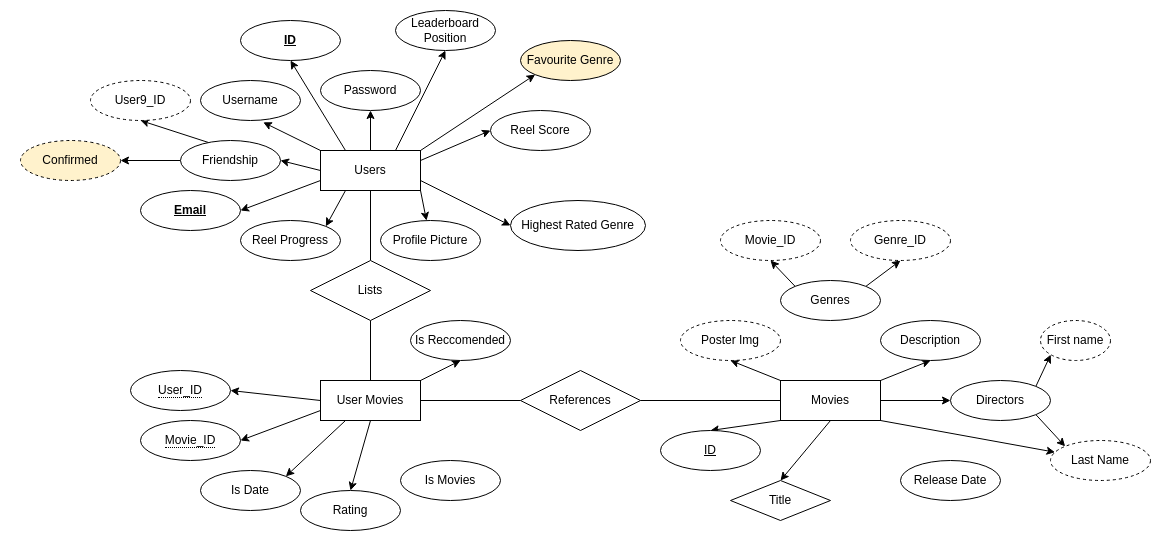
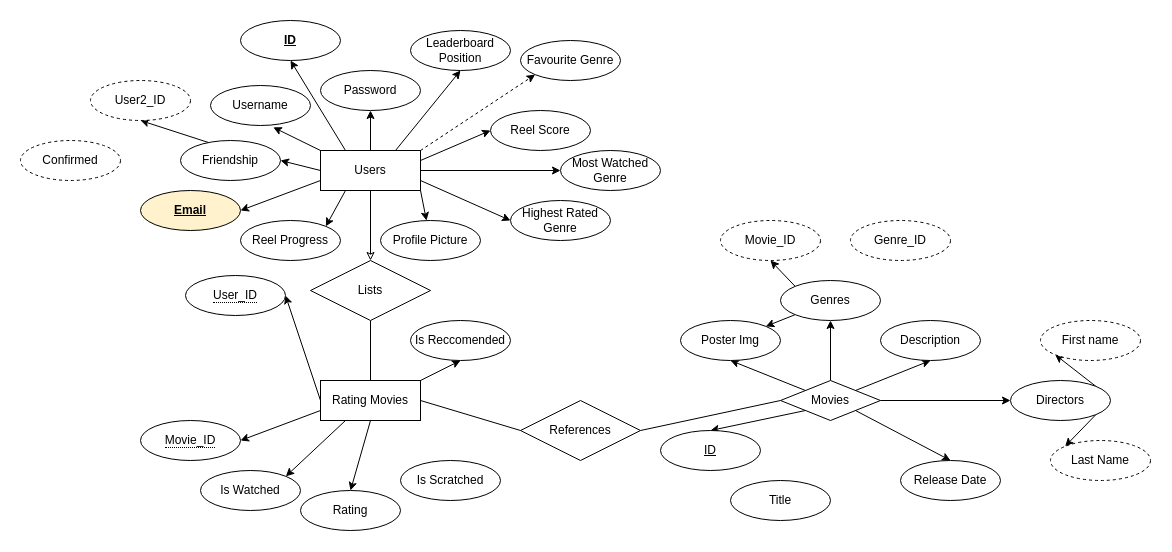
(446, 31) -> (461, 51)
(571, 61) -> (571, 61)
(141, 101) -> (141, 101)
(251, 101) -> (261, 106)
(476, 114) -> (476, 114)
(71, 161) -> (71, 161)
(154, 161) -> none
none -> (487, 171)
none -> (611, 171)
(191, 211) -> (191, 211)
(578, 226) -> (561, 221)
(371, 255) -> (371, 252)
(881, 275) -> (784, 319)
(731, 341) -> (731, 341)
(1076, 341) -> (1091, 341)
none -> (831, 354)
(181, 391) -> (236, 296)
(371, 401) -> (371, 401)
(581, 401) -> (581, 431)
(831, 401) -> (831, 401)
(1001, 401) -> (1061, 401)
(965, 436) -> (900, 434)
(808, 448) -> none
(451, 481) -> (451, 481)
(251, 491) -> (251, 491)
(781, 501) -> (781, 501)
